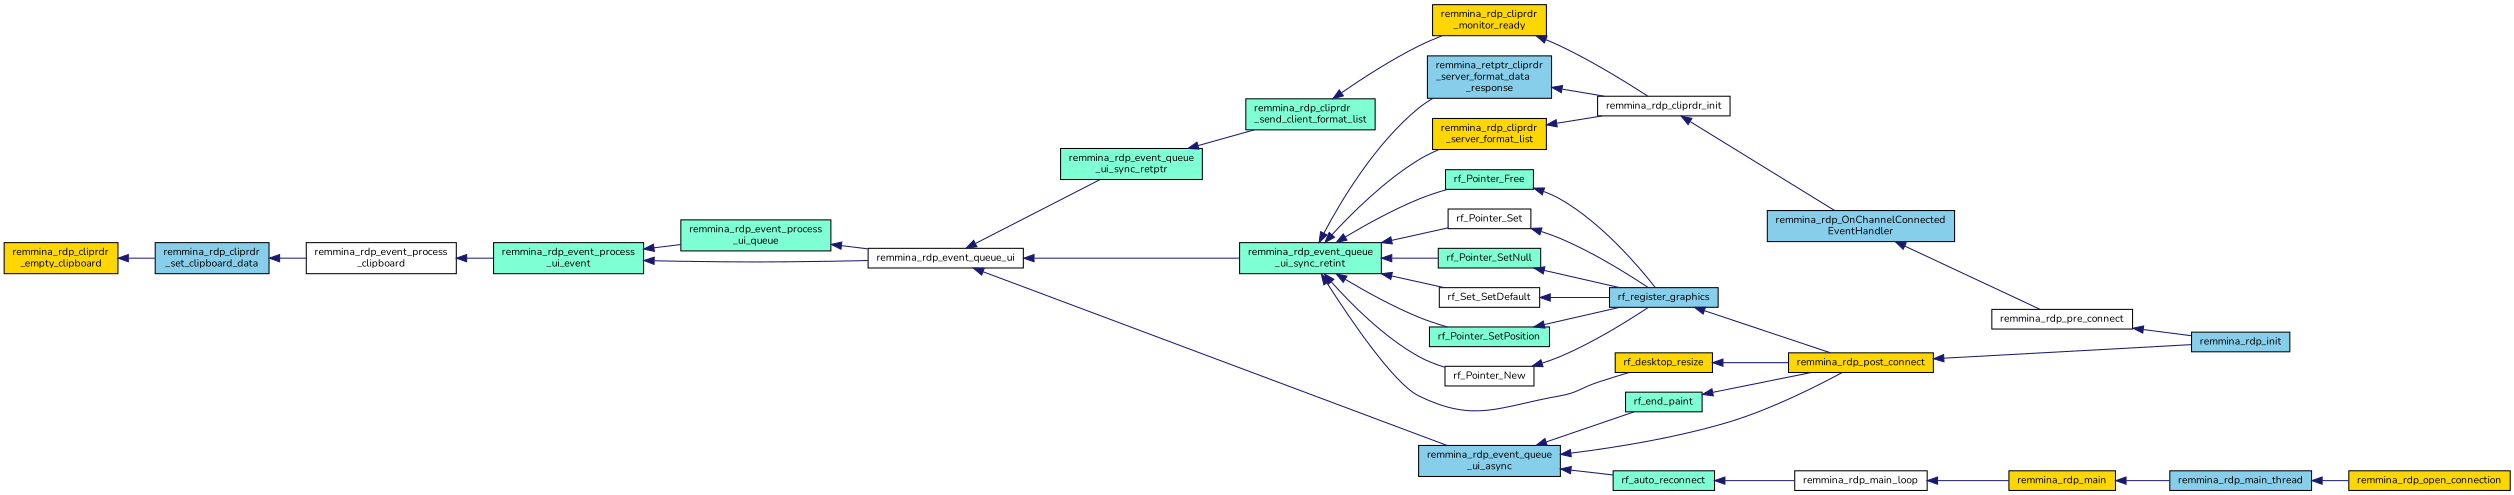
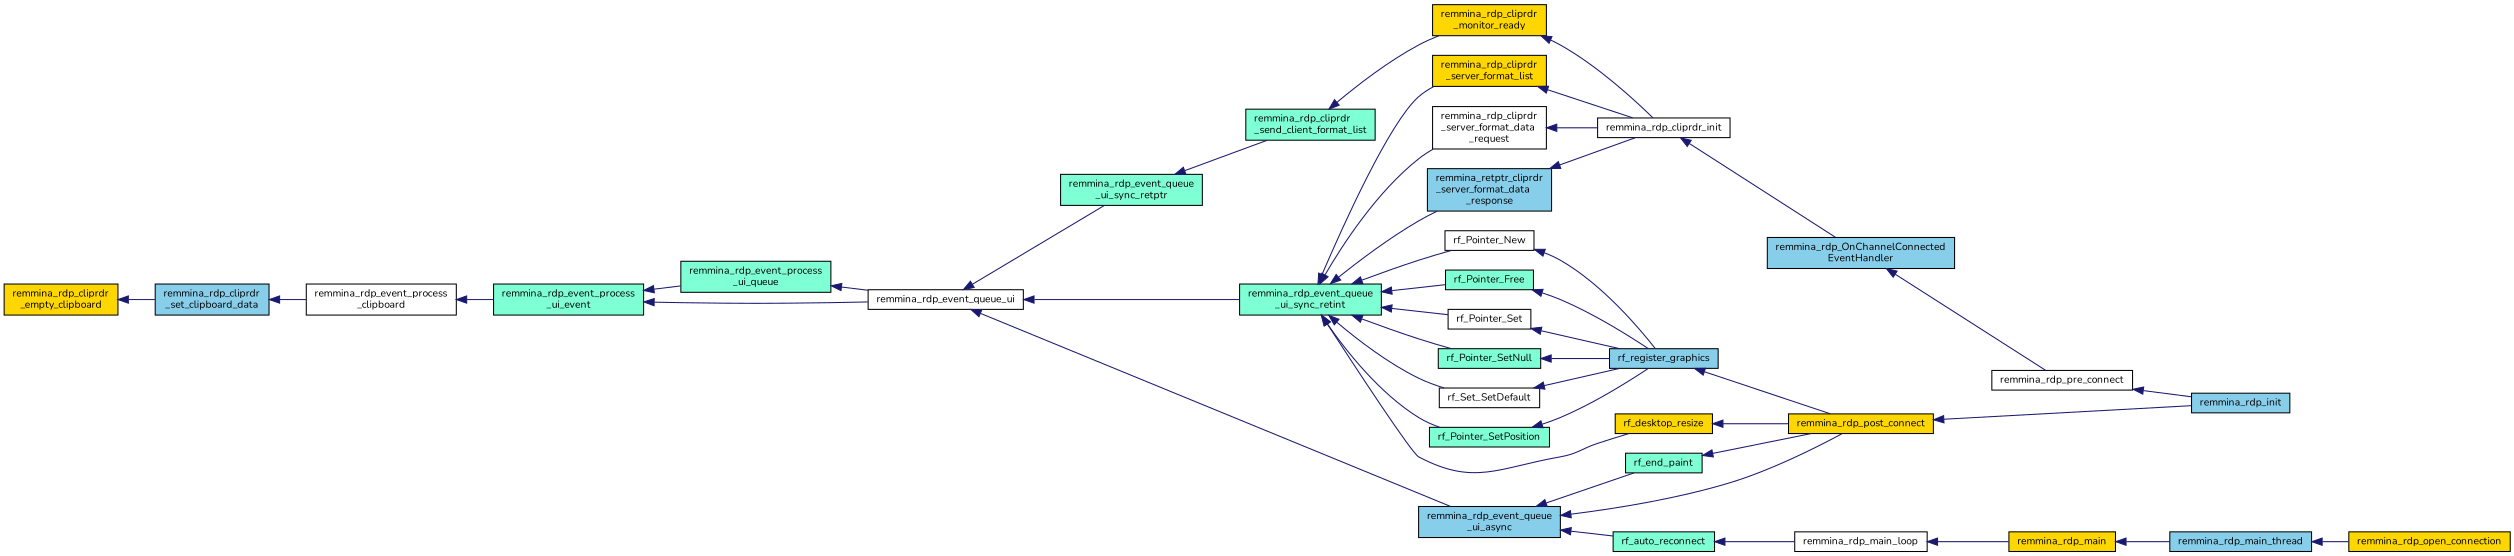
none -> (1489, 128)
